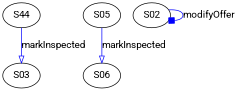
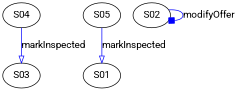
(21, 15) -> (21, 15)
(102, 76) -> (102, 76)
